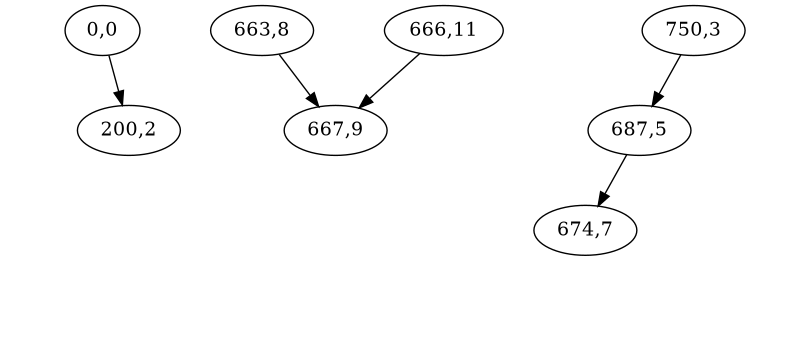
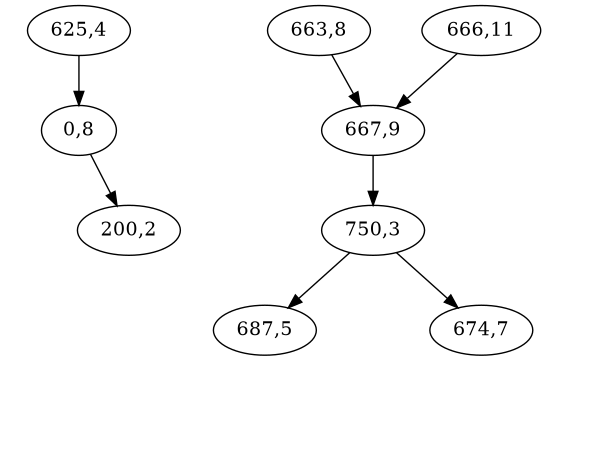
none -> (79, 31)
(103, 31) -> (79, 130)
none -> (373, 174)
(616, 174) -> (422, 276)
